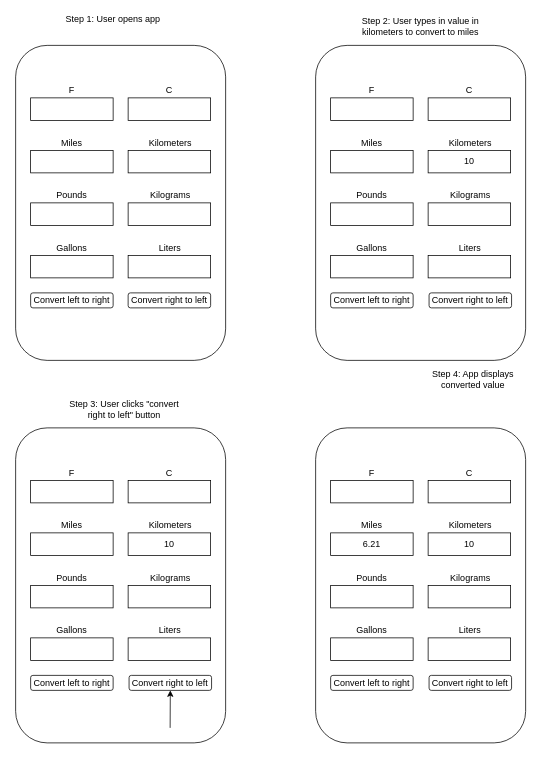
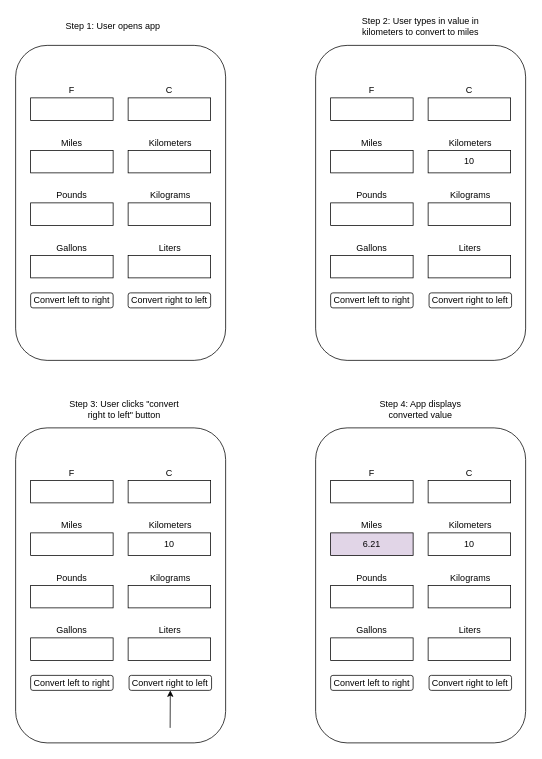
(113, 19) -> (113, 27)
(473, 379) -> (420, 409)
(372, 544) -> (372, 544)
